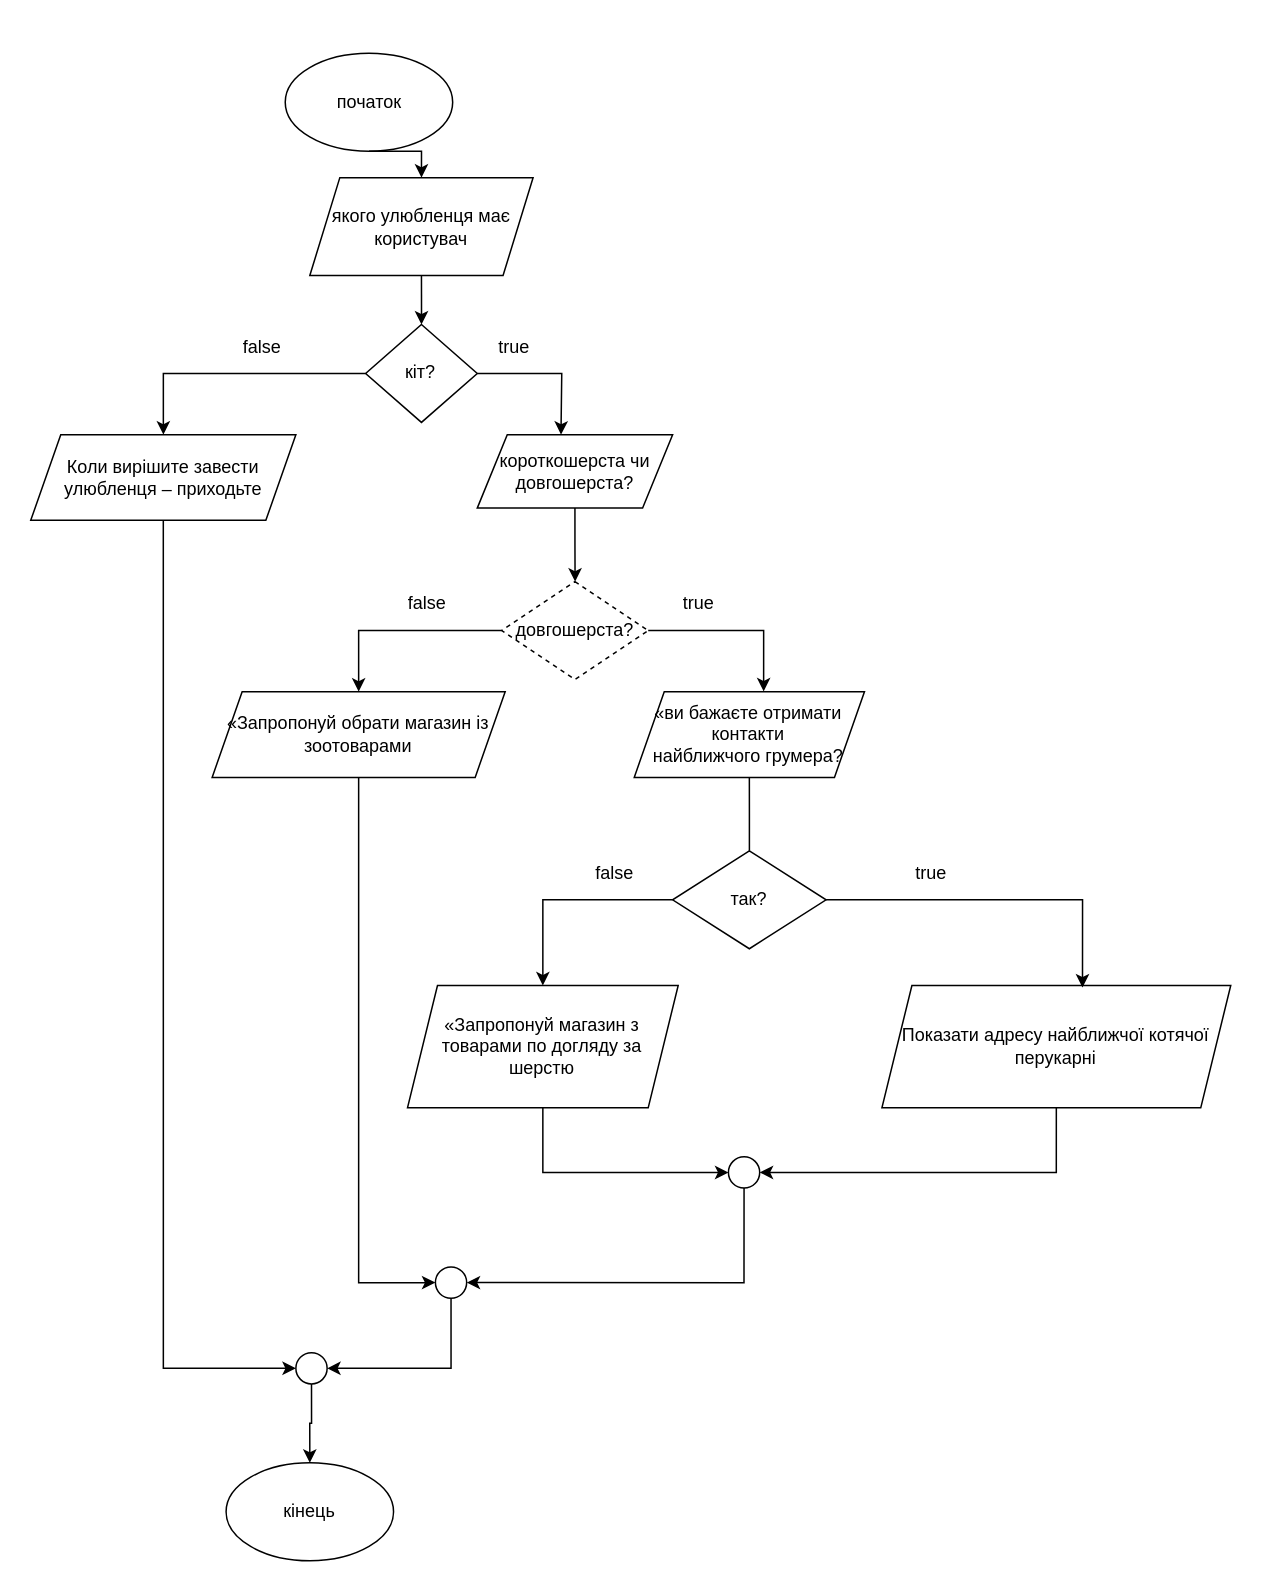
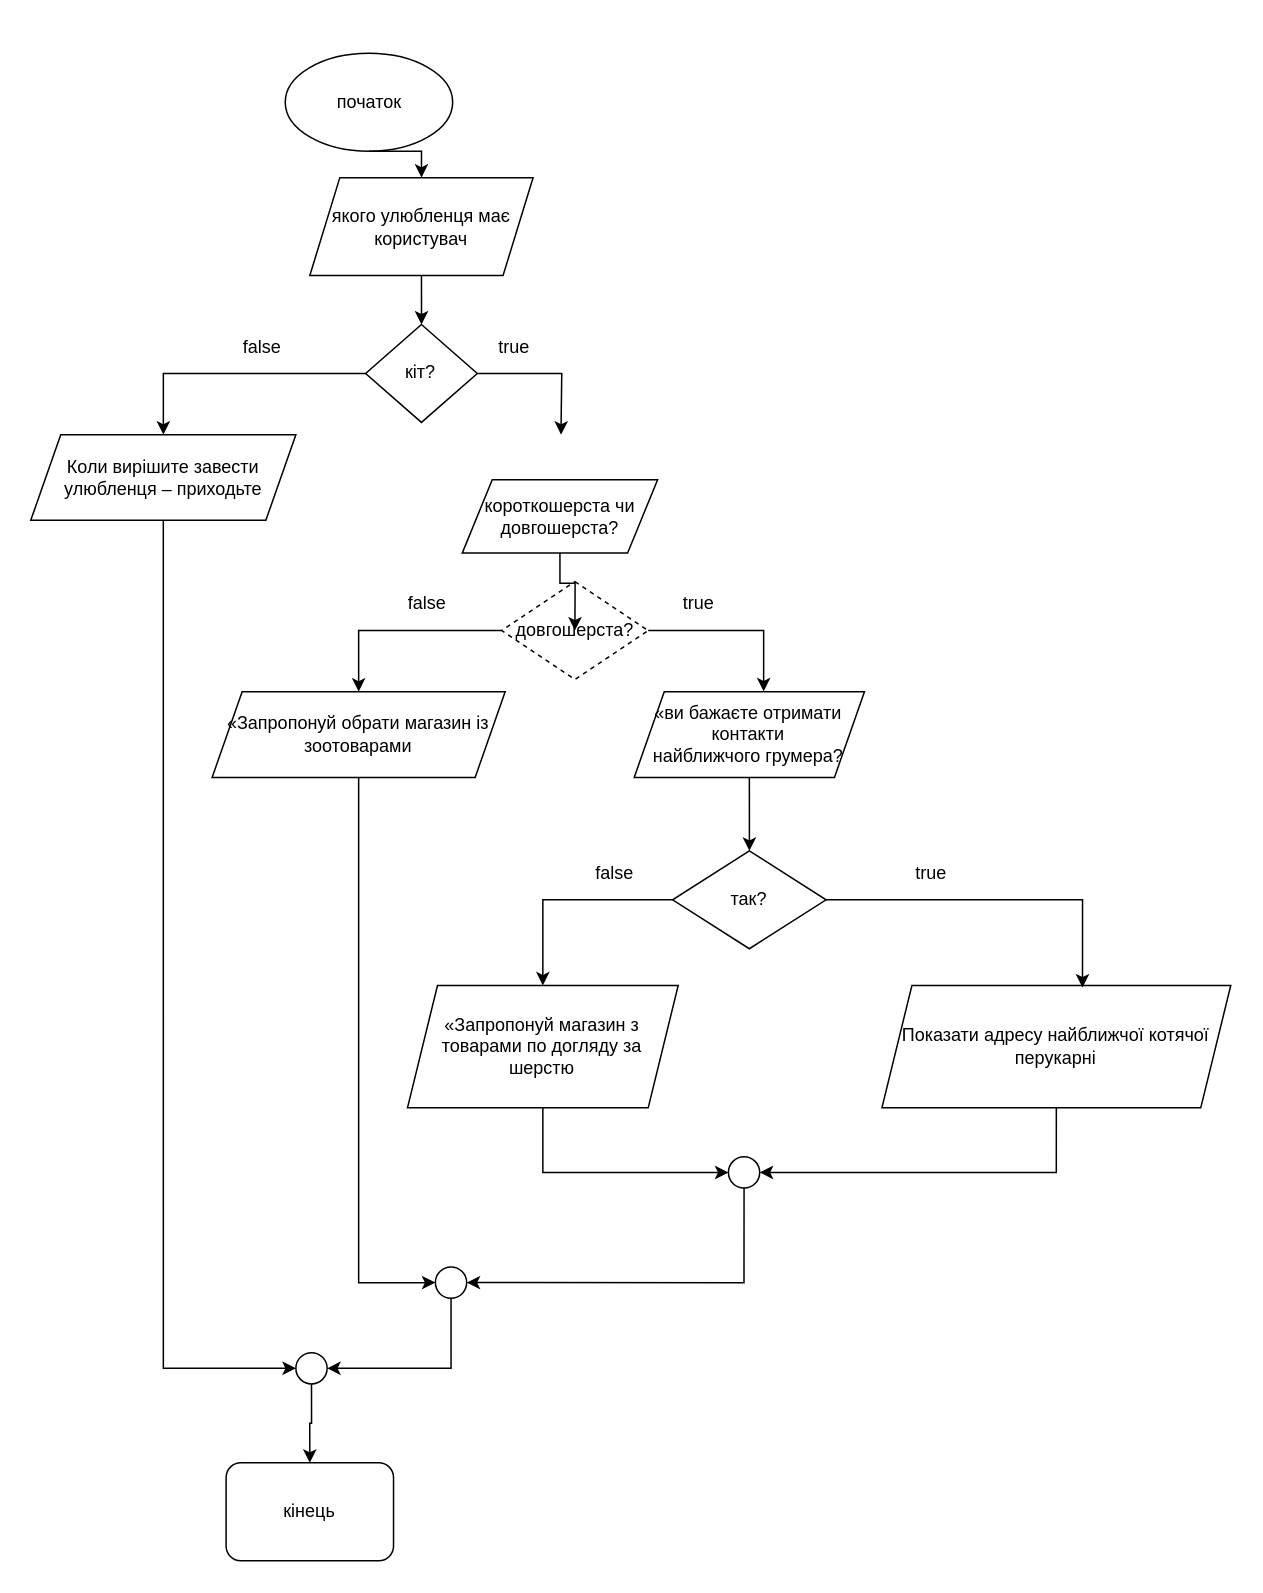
(575, 471) -> (560, 516)
(749, 843) -> (749, 839)
(310, 1512) -> (310, 1512)
